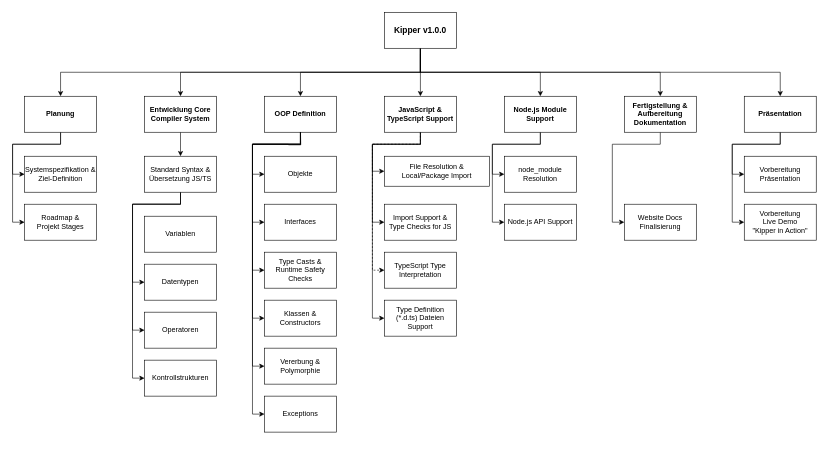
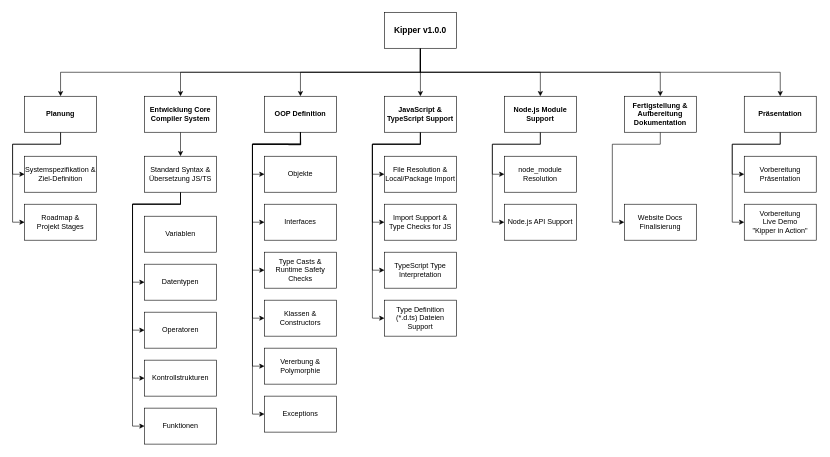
(437, 171) -> (420, 174)
(377, 270) -> (377, 270)
none -> (132, 407)
none -> (180, 426)
